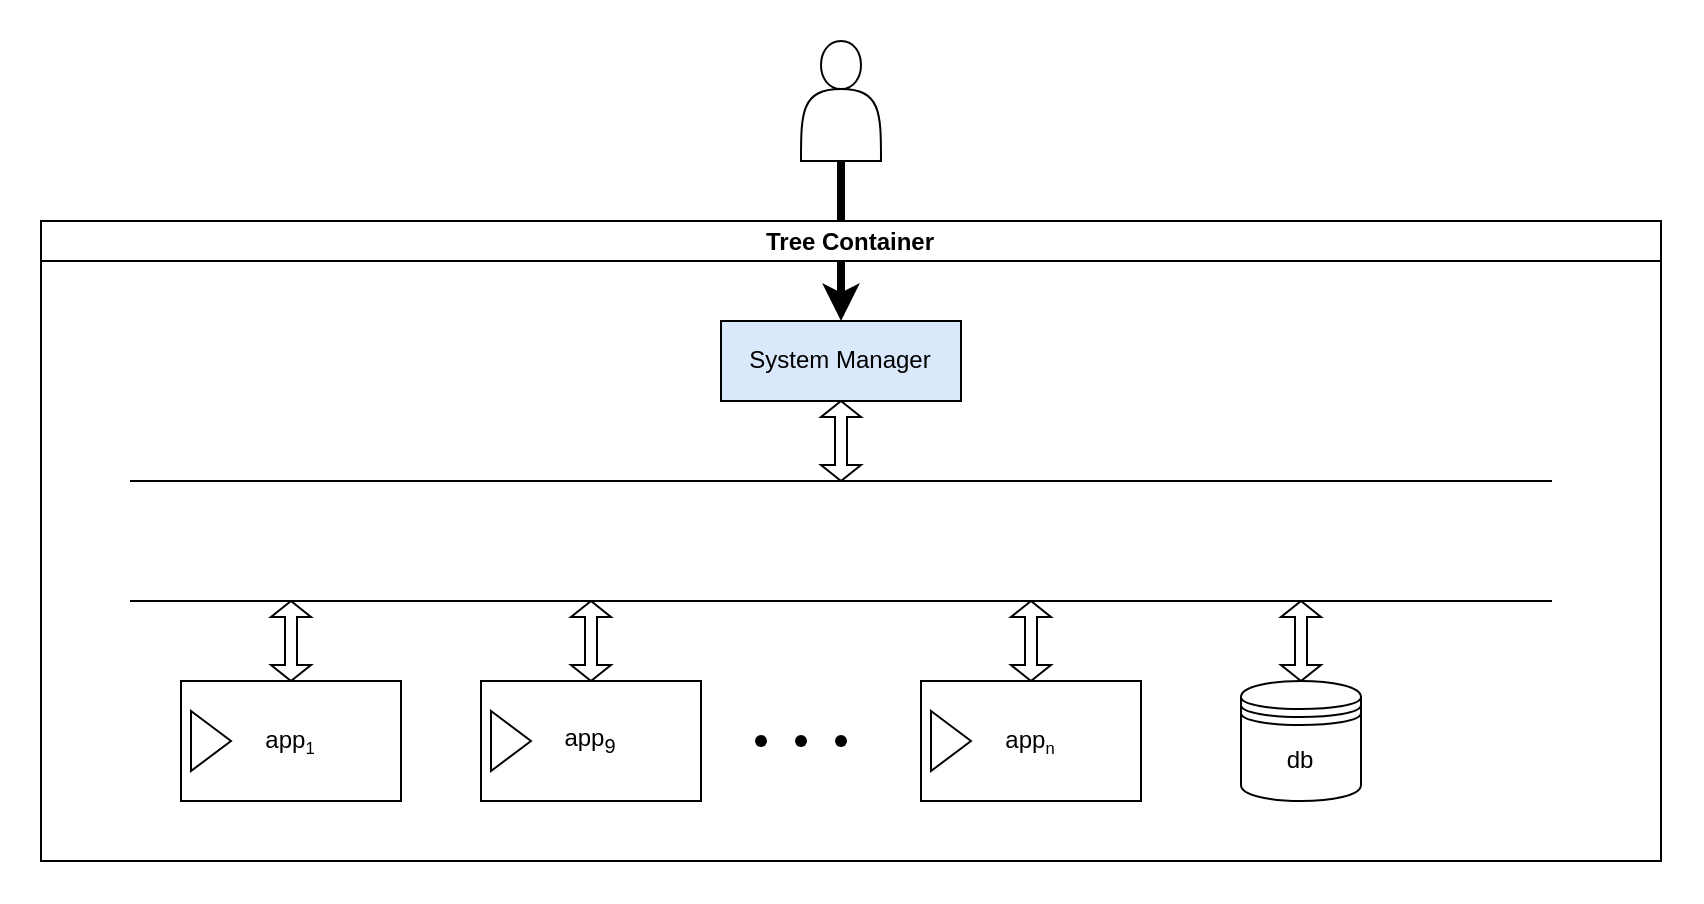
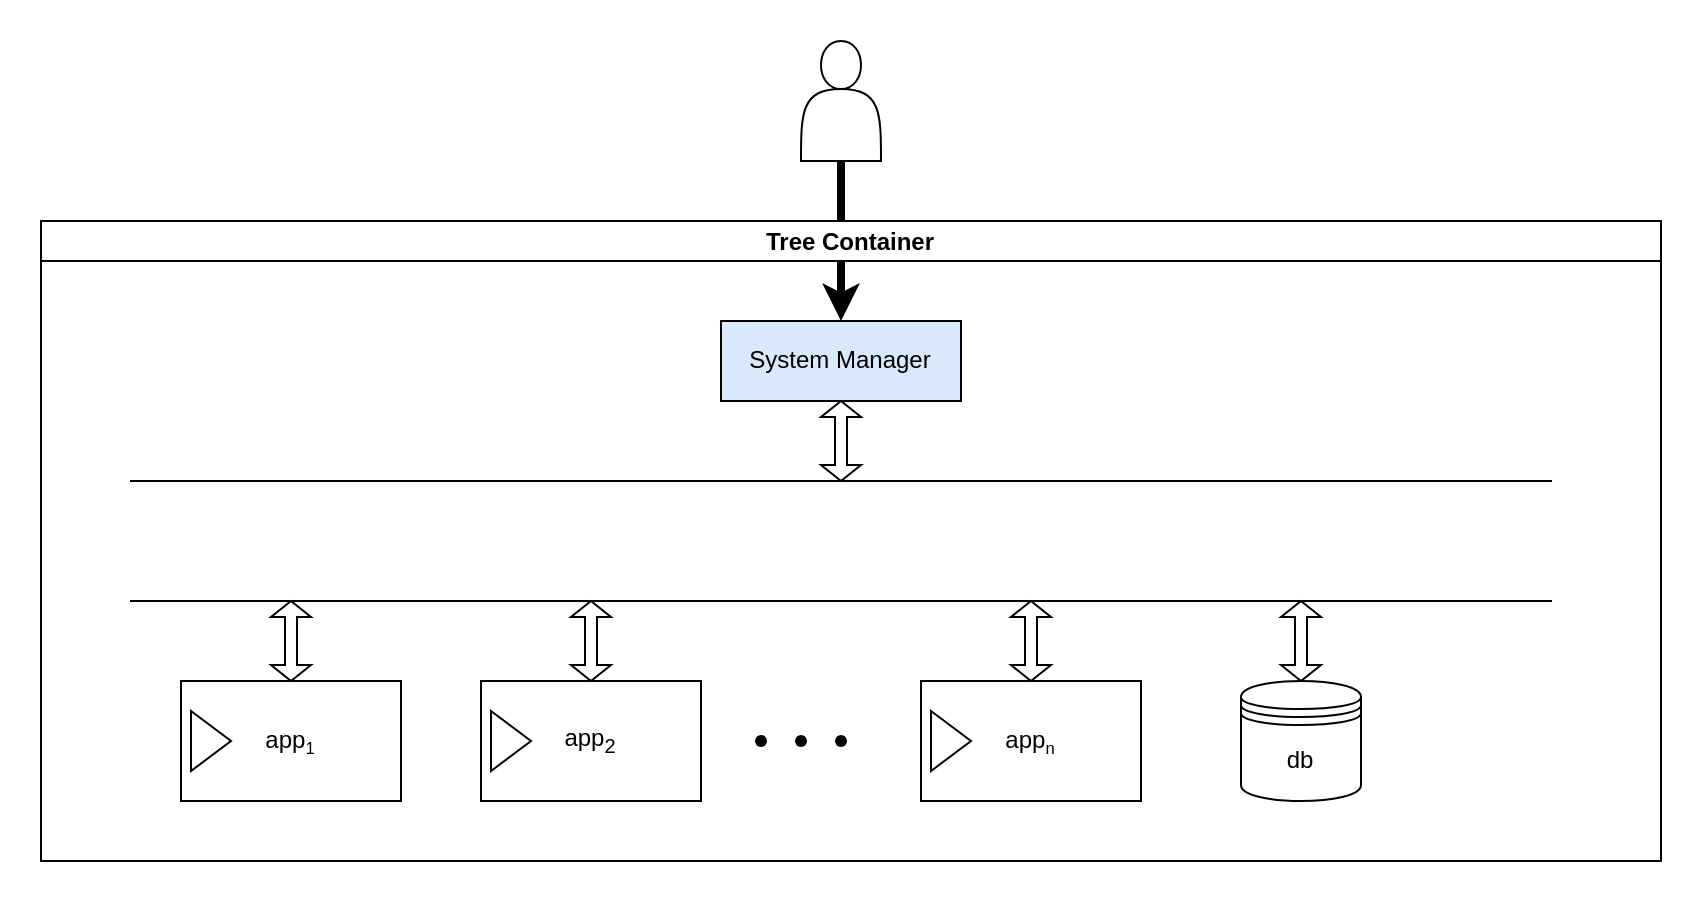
(591, 741) -> (591, 741)
